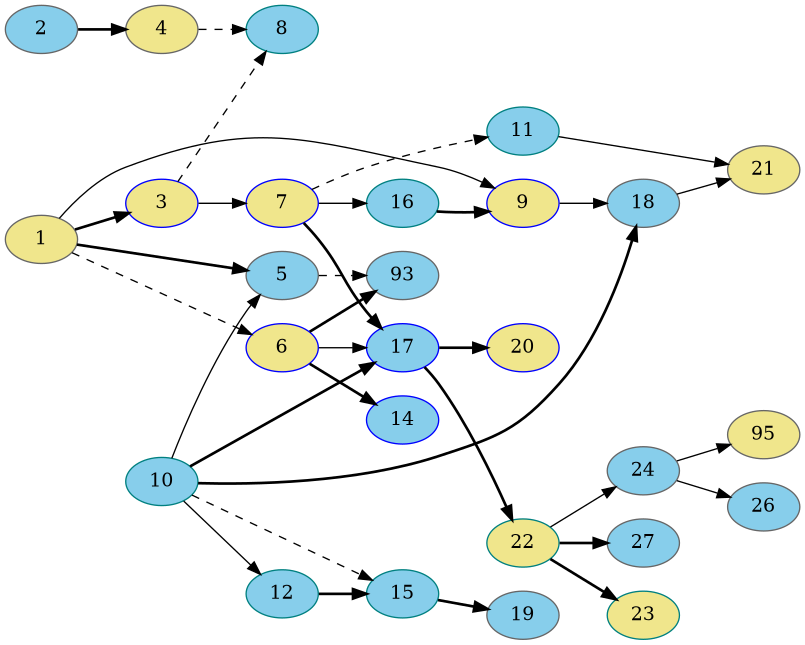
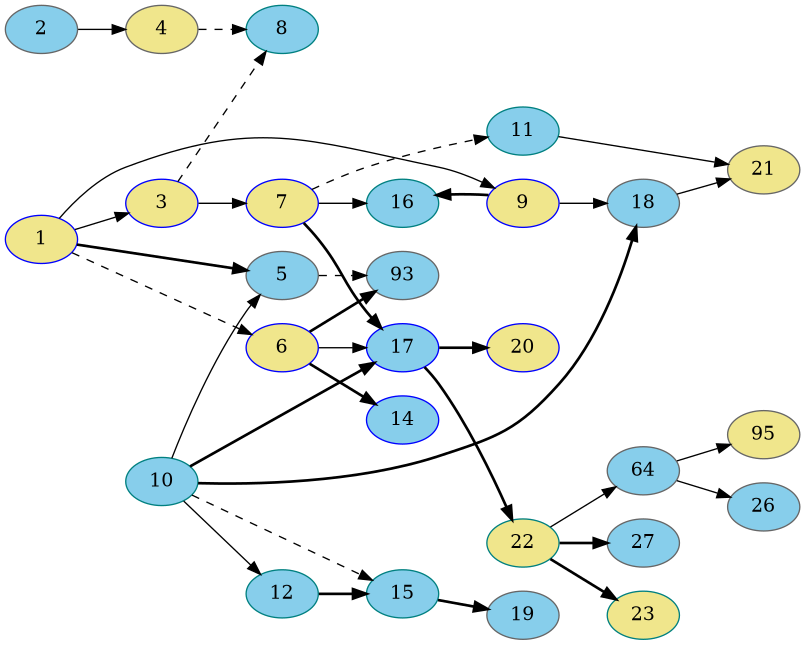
(95, 29) -> (95, 29)
(456, 212) -> (469, 194)
(95, 223) -> (95, 223)
(41, 239) -> (41, 239)
(643, 471) -> (643, 471)
